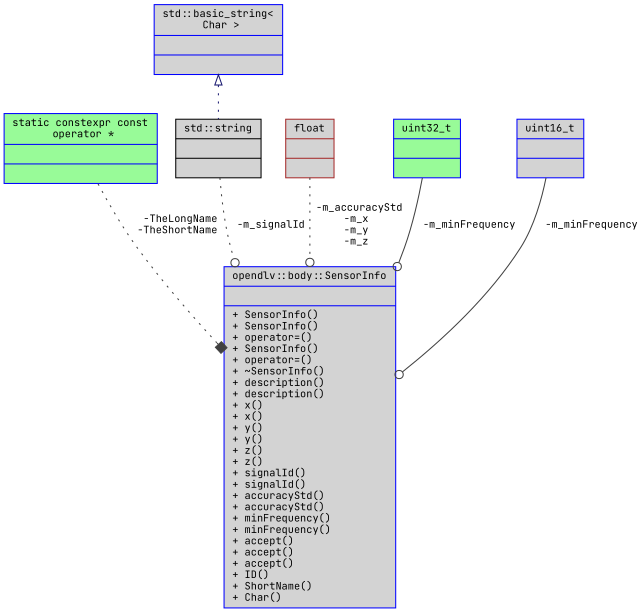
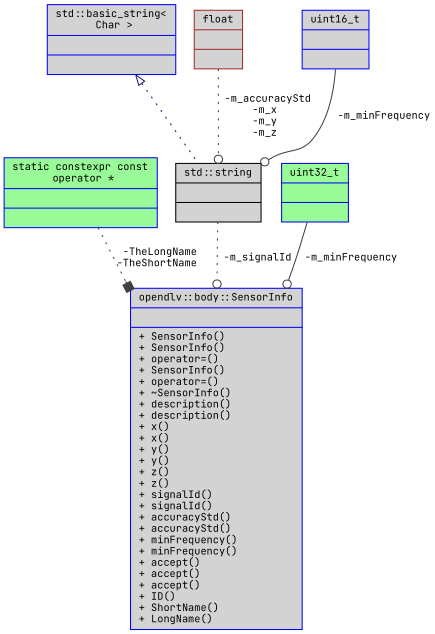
(310, 218) -> (218, 112)
(492, 287) -> (320, 129)
(257, 598) -> (176, 619)
